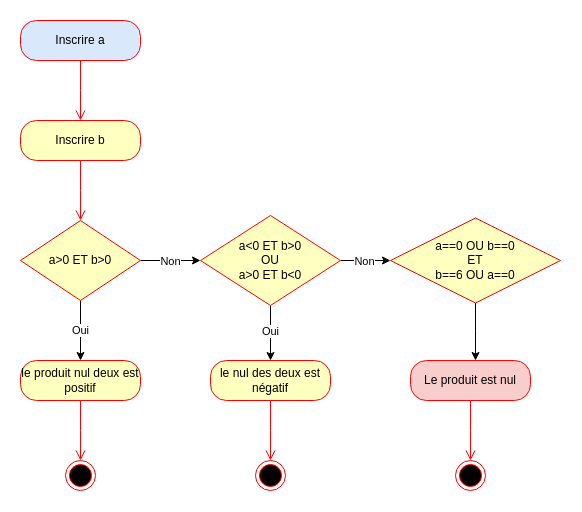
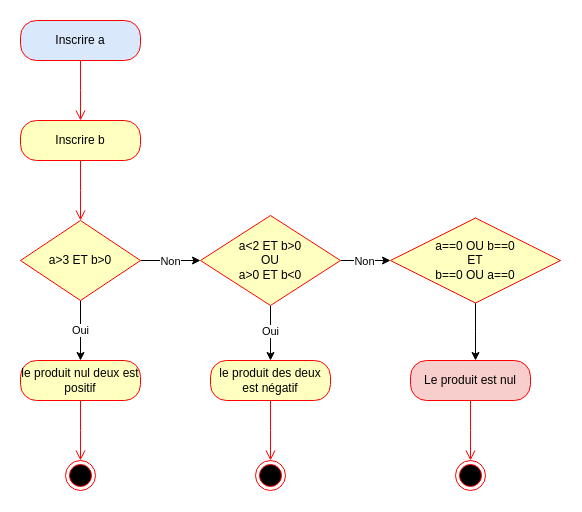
(81, 261) -> (81, 261)
(271, 261) -> (271, 261)
(476, 261) -> (476, 261)
(271, 381) -> (271, 381)
